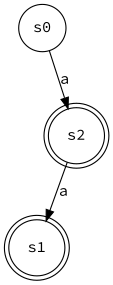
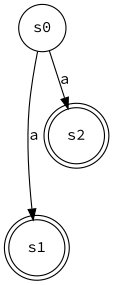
(59, 186) -> (28, 130)
